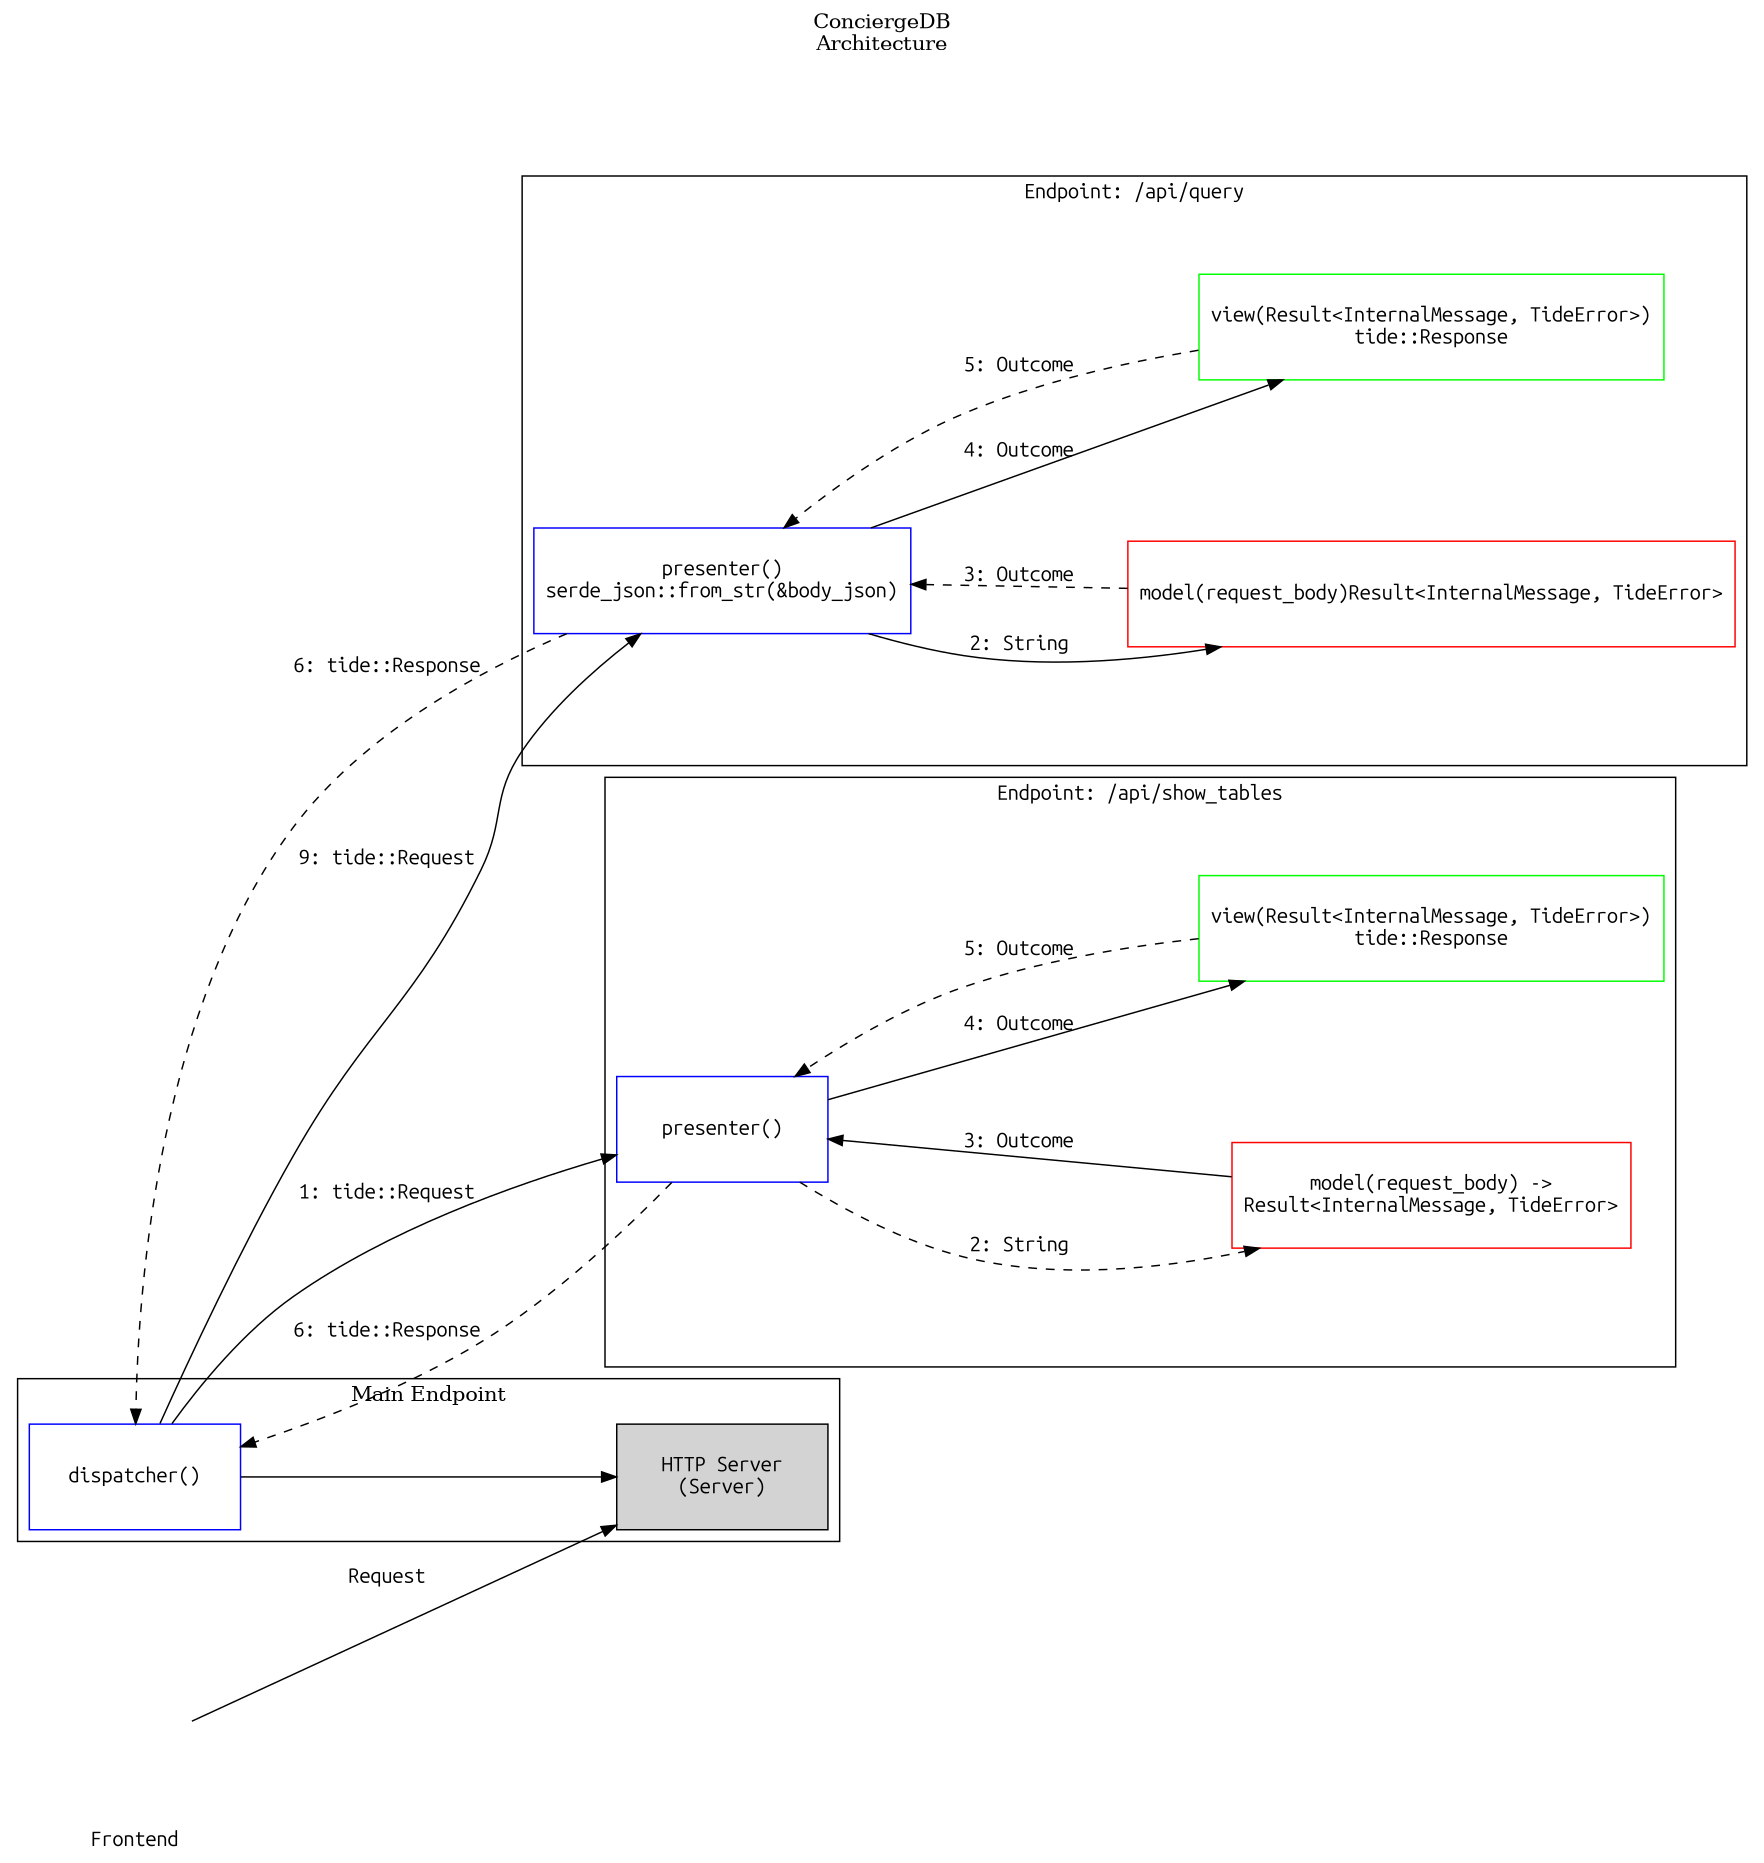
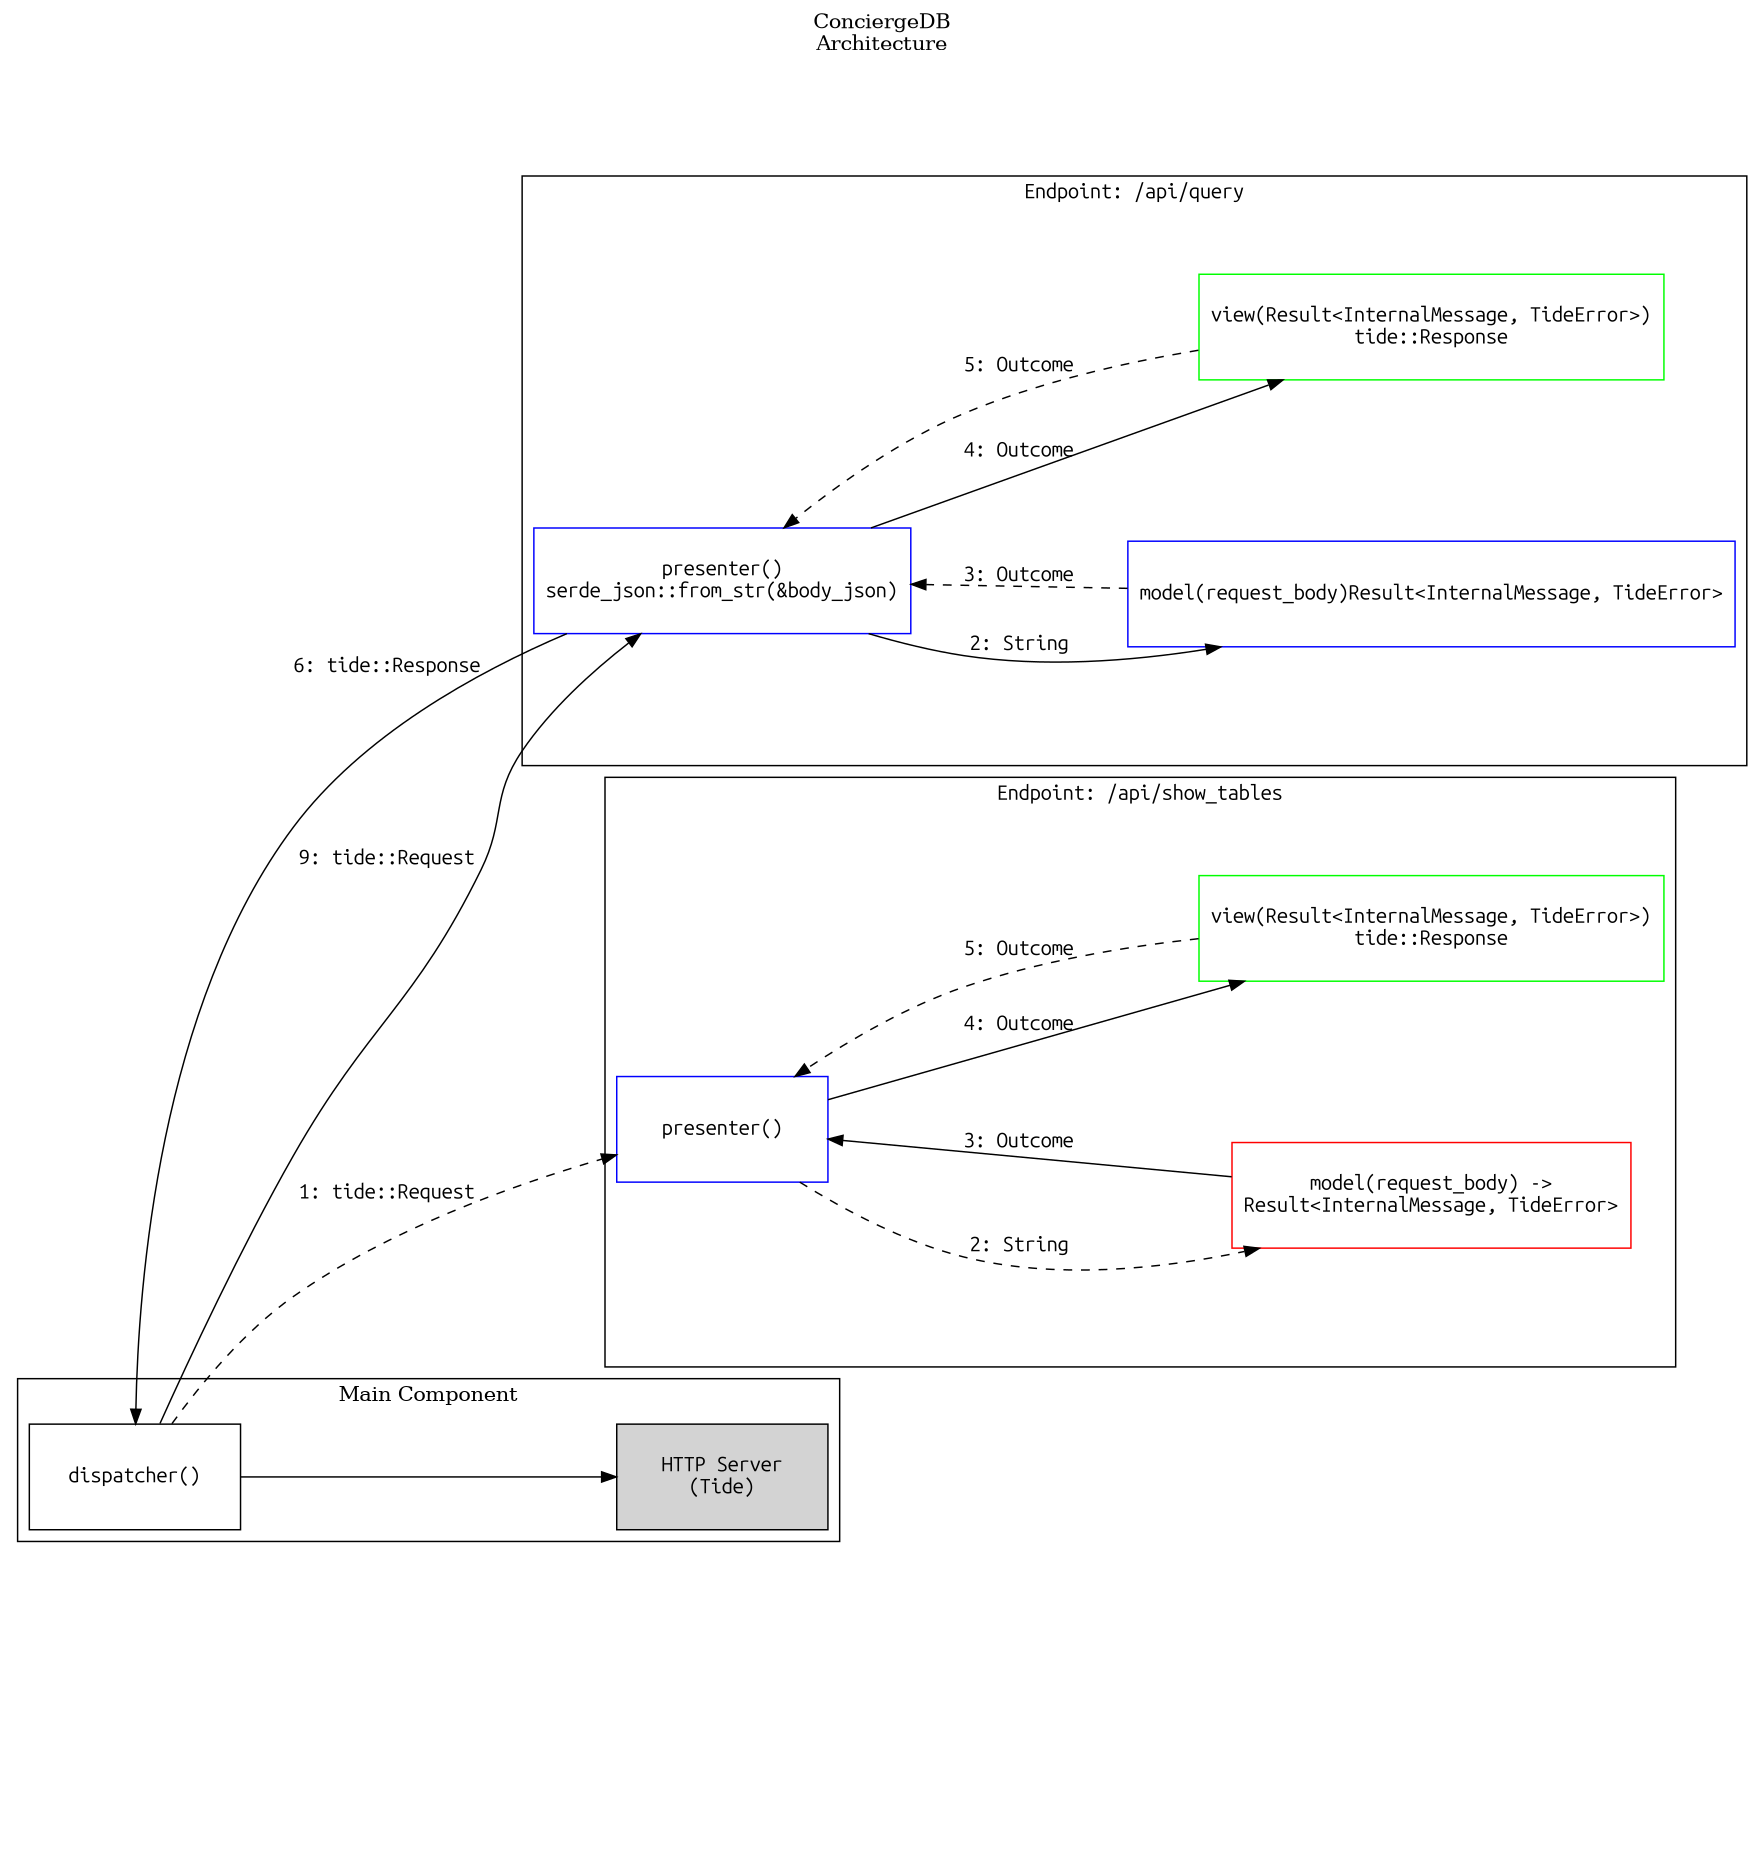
(1431, 594) -> (1431, 594)
(226, 946) -> (226, 946)
(363, 1254) -> (363, 1254)
(482, 1342) -> none
(429, 1396) -> (429, 1396)
(135, 1477) -> (135, 1477)
(722, 1477) -> (722, 1477)
(135, 1747) -> none
